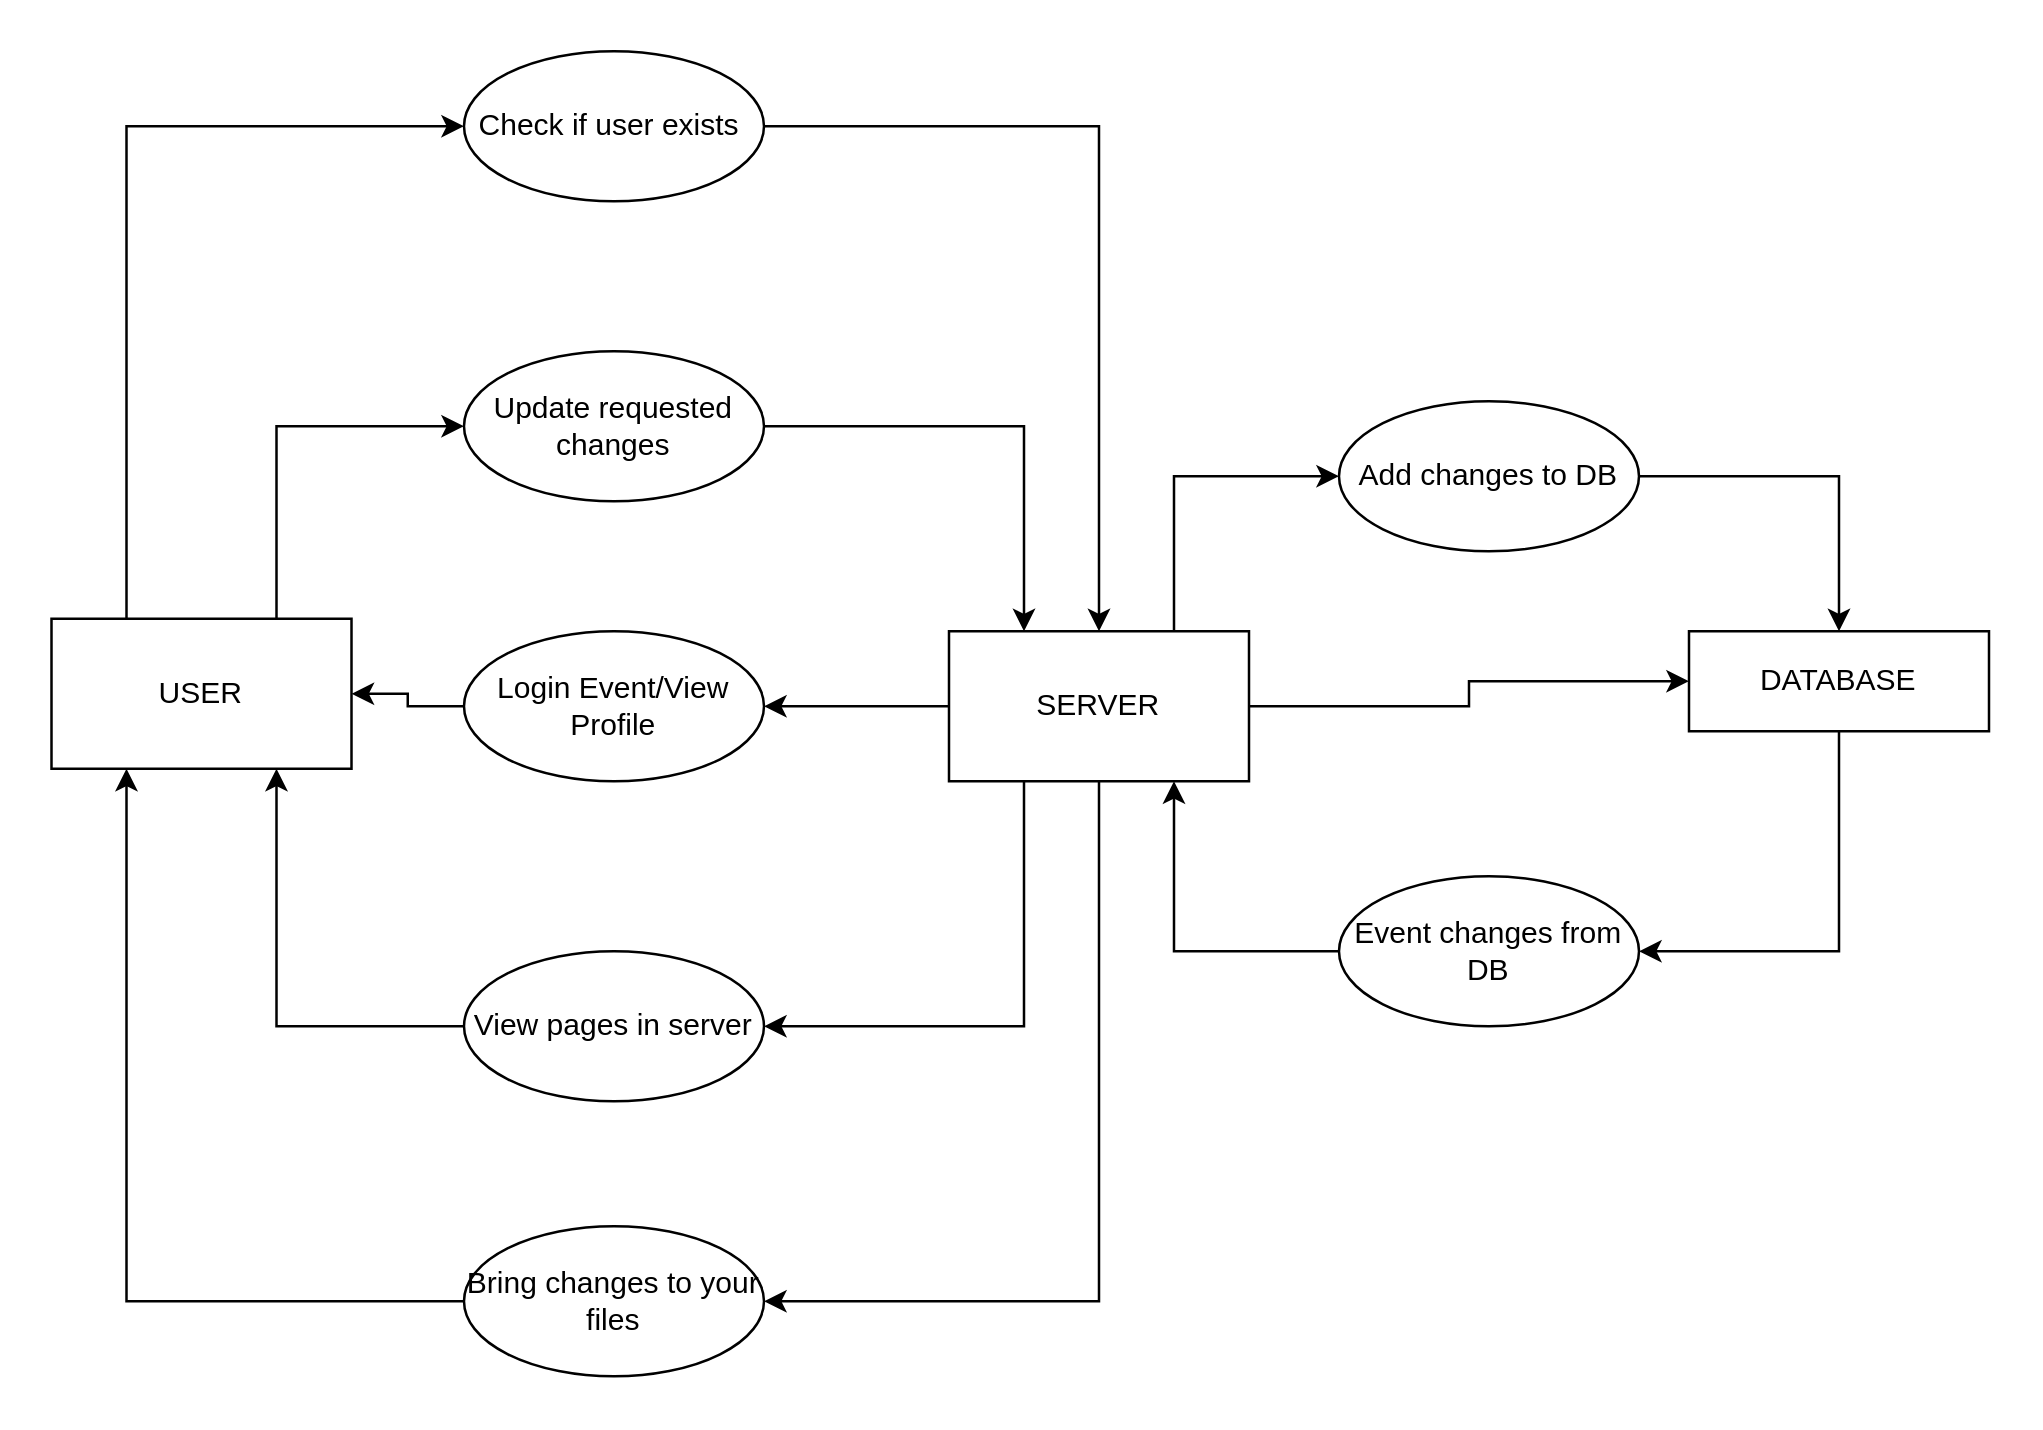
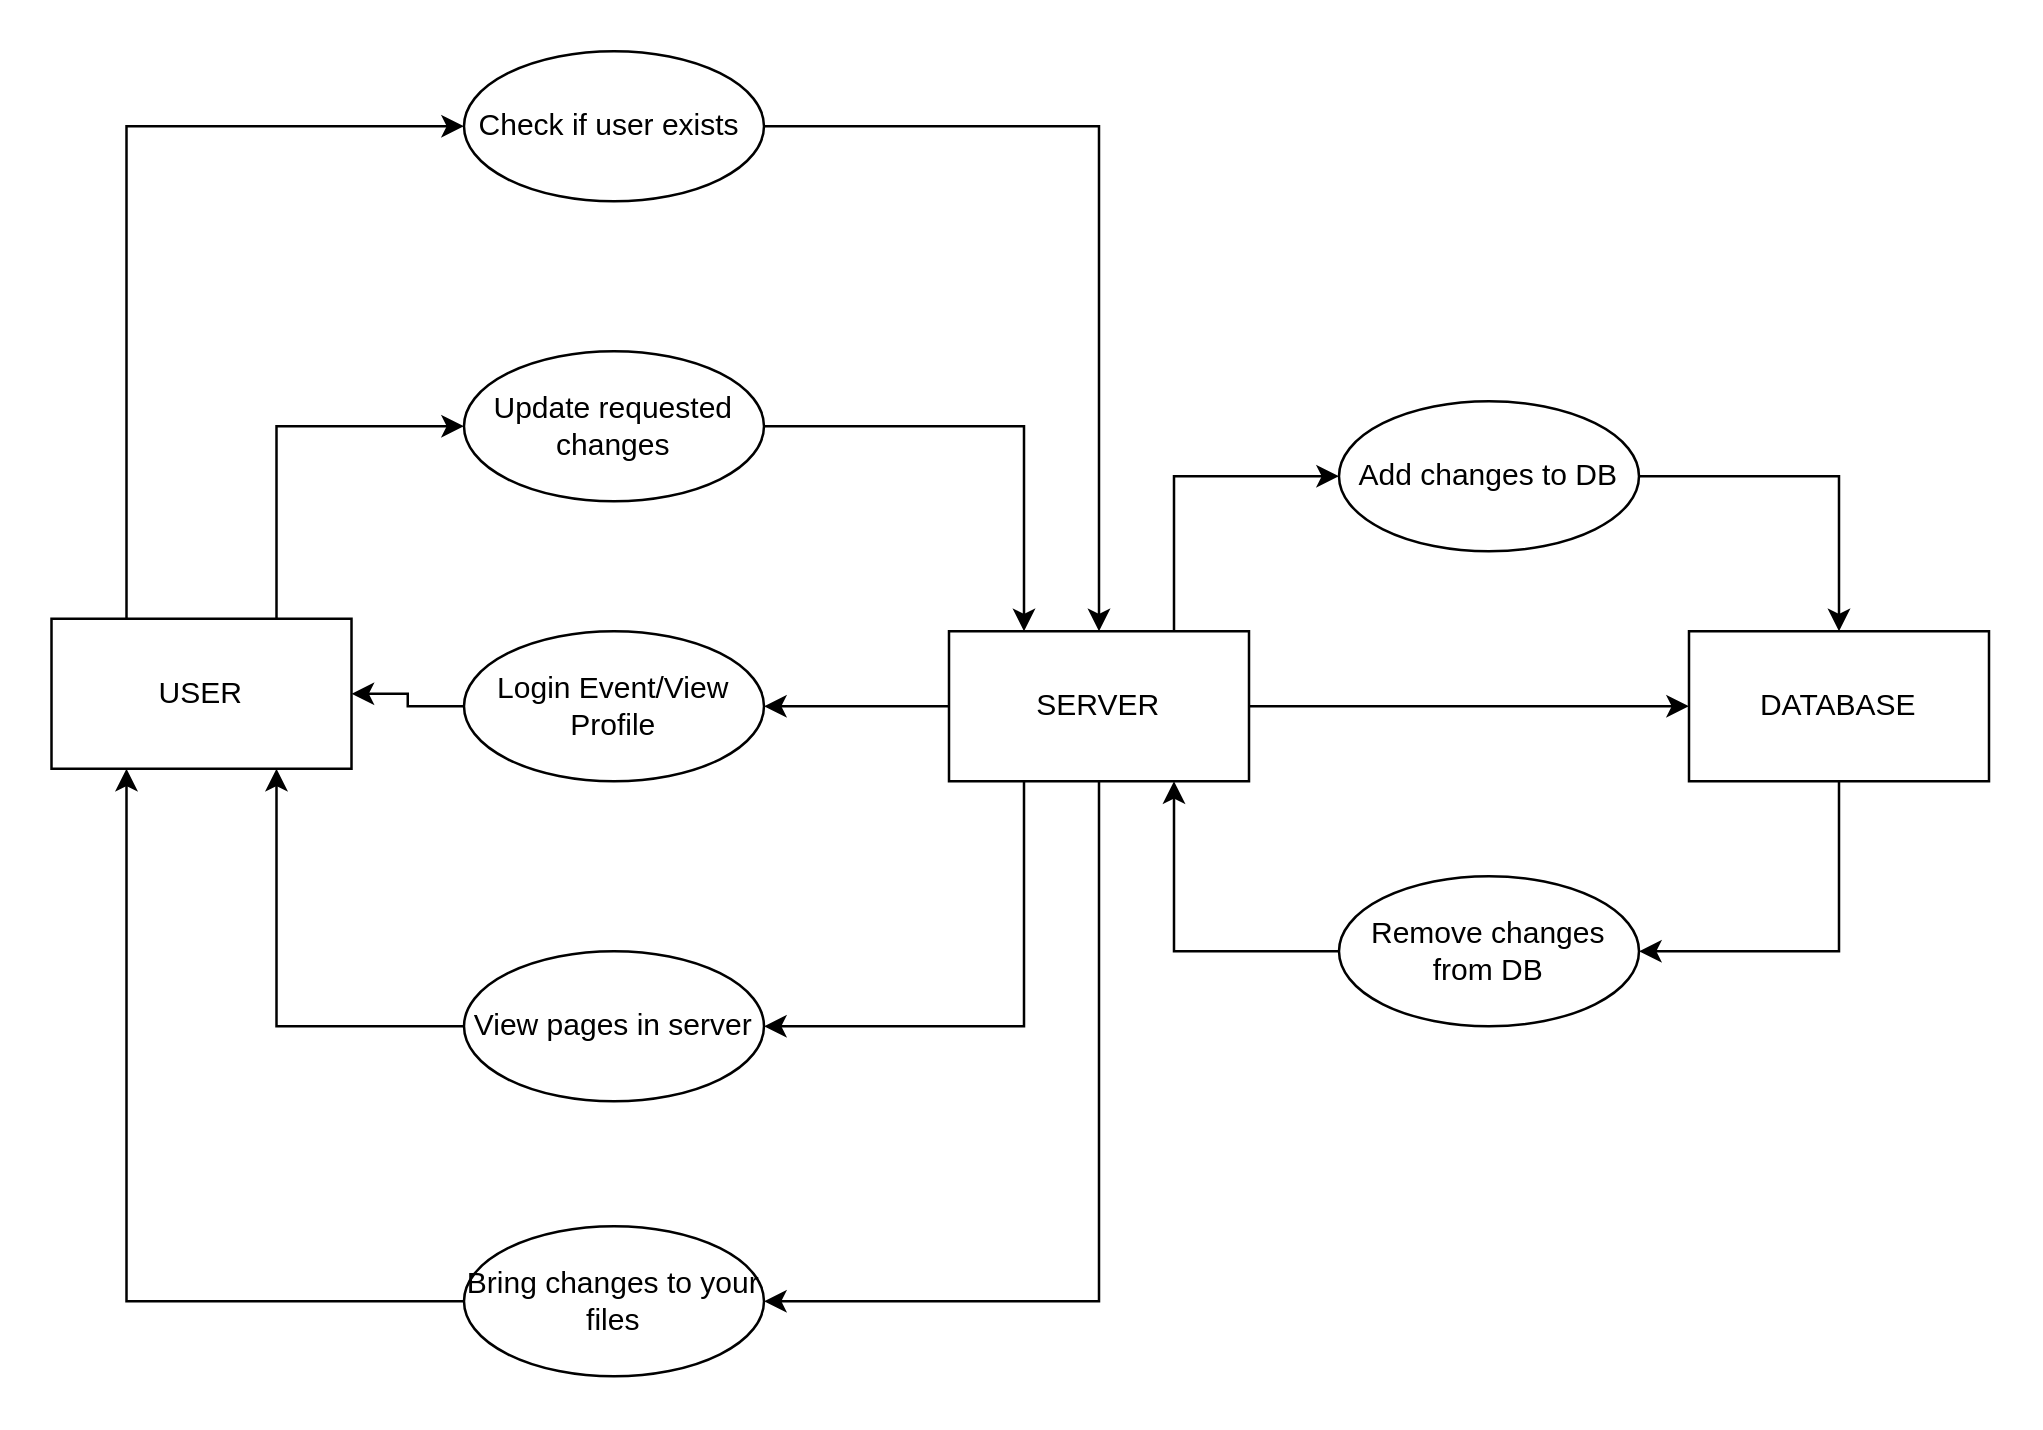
(1839, 681) -> (1839, 706)
(1489, 951) -> (1489, 951)
